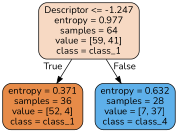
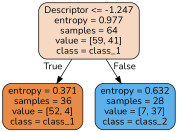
(135, 107) -> (135, 107)
